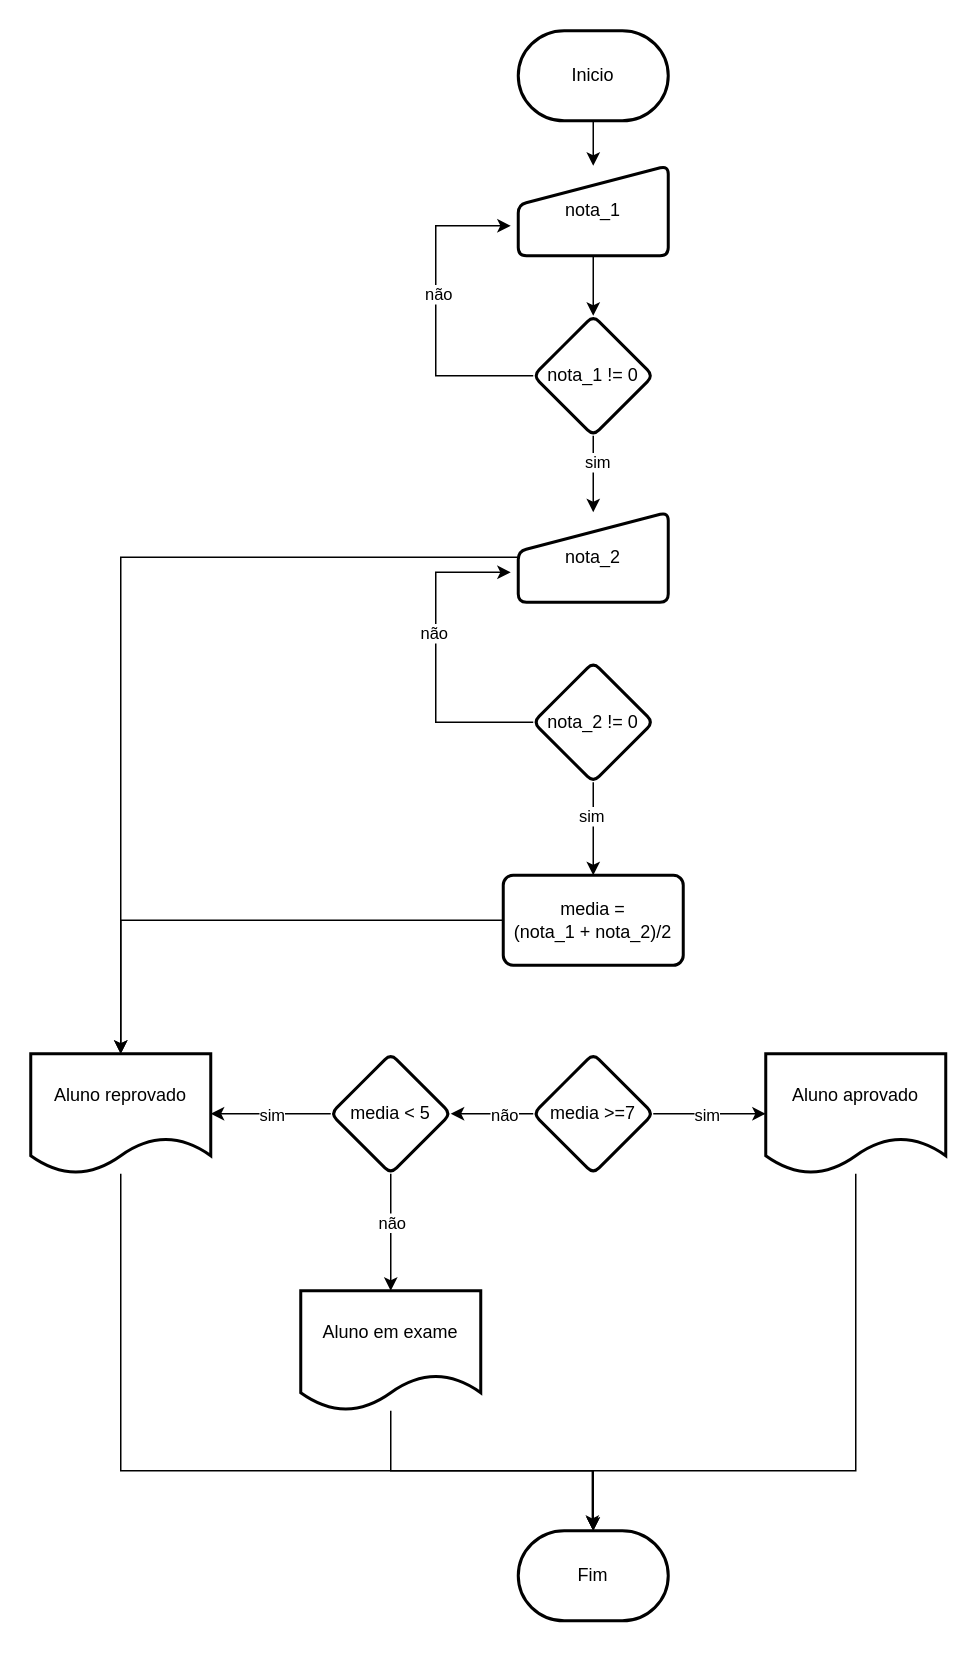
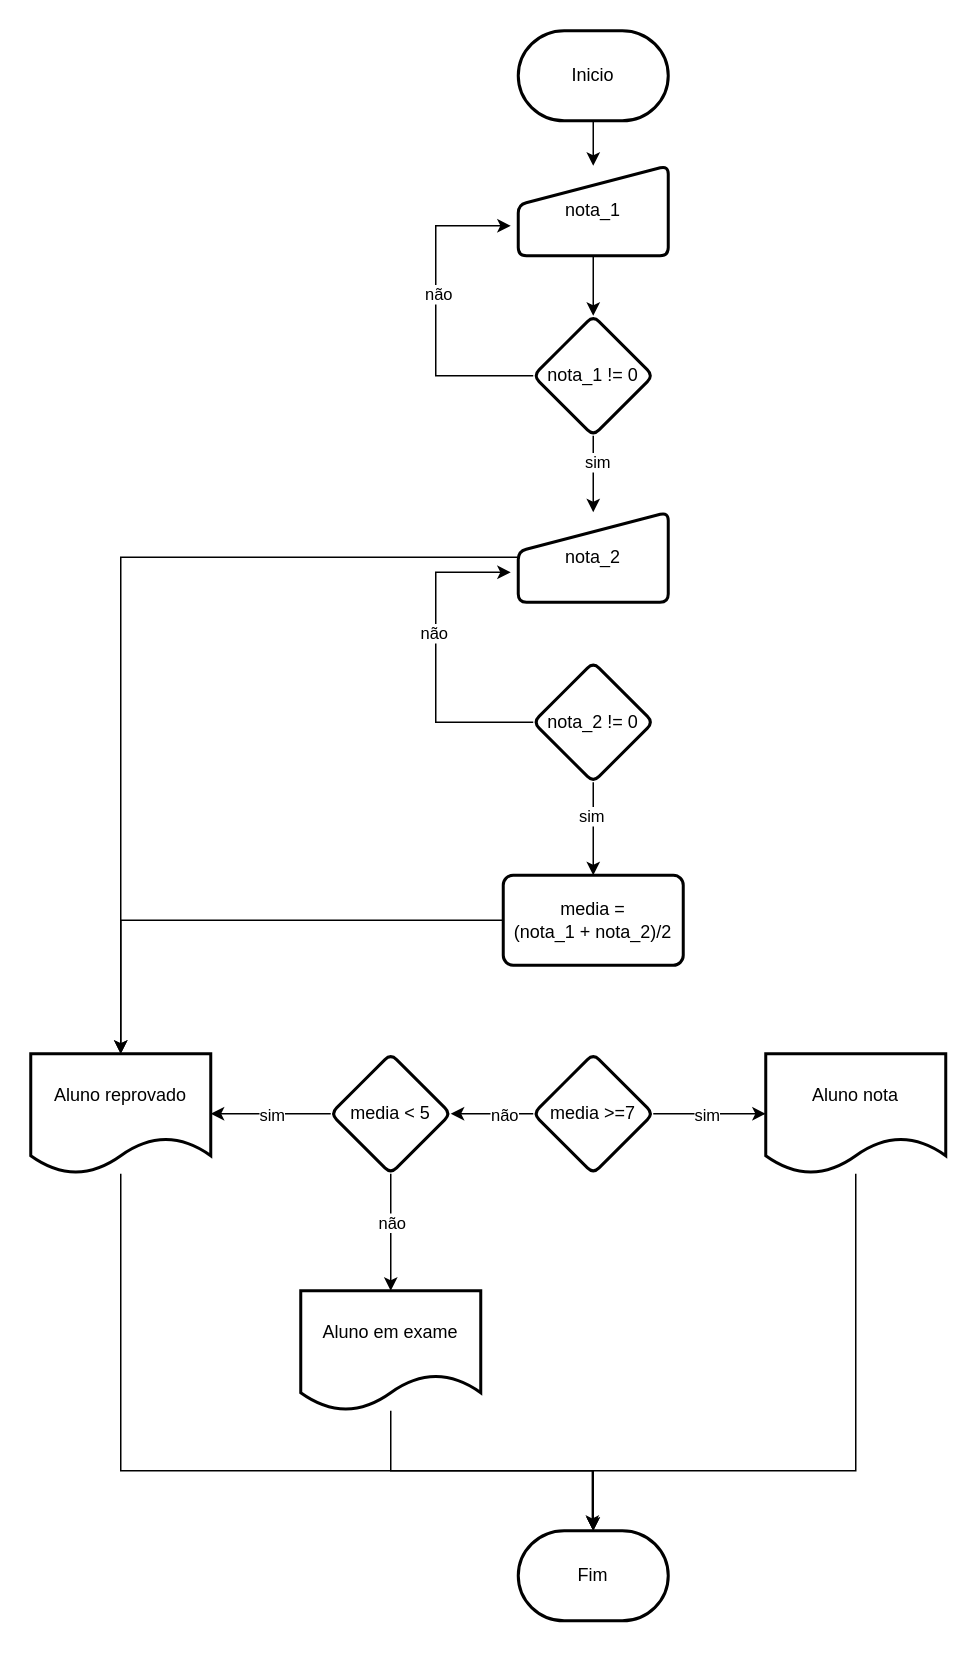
(856, 1096) -> (856, 1096)
